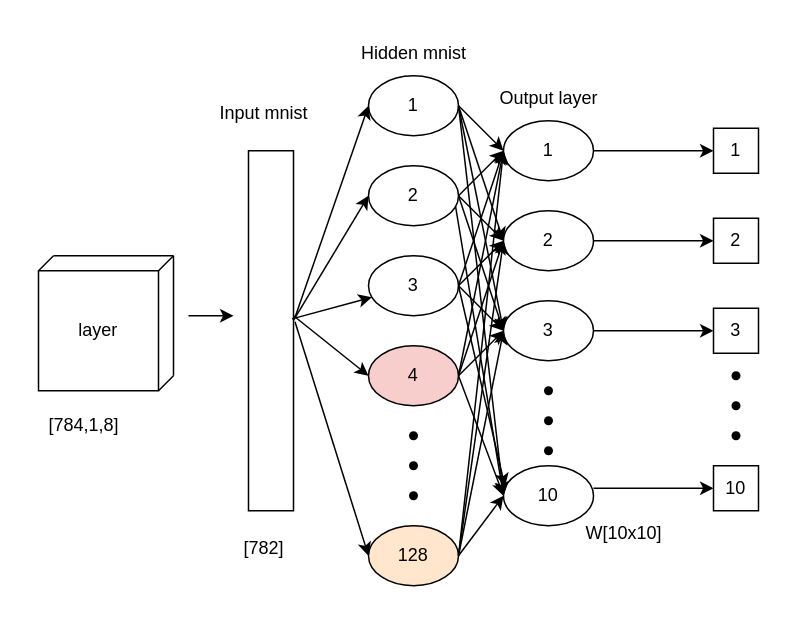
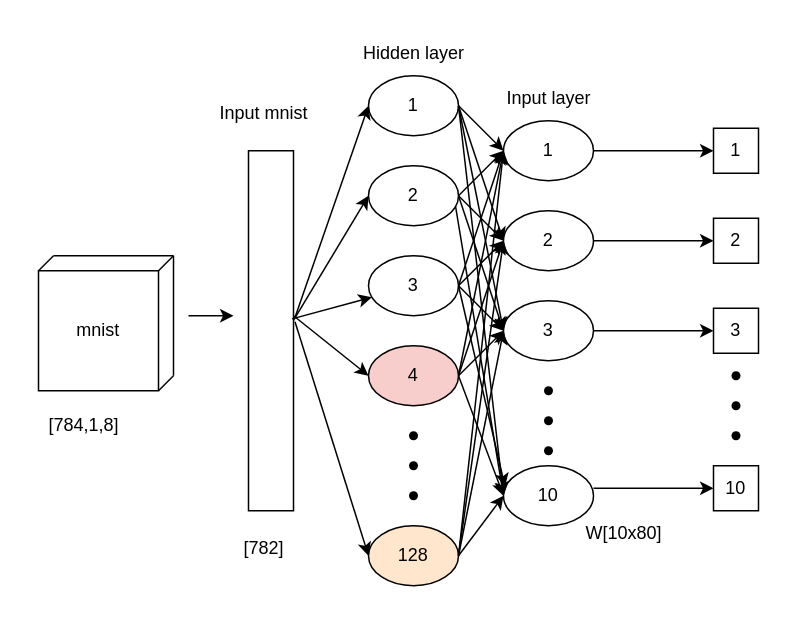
(414, 53) -> (414, 53)
(549, 98) -> (549, 98)
(98, 331) -> (98, 331)
(624, 533) -> (624, 533)
